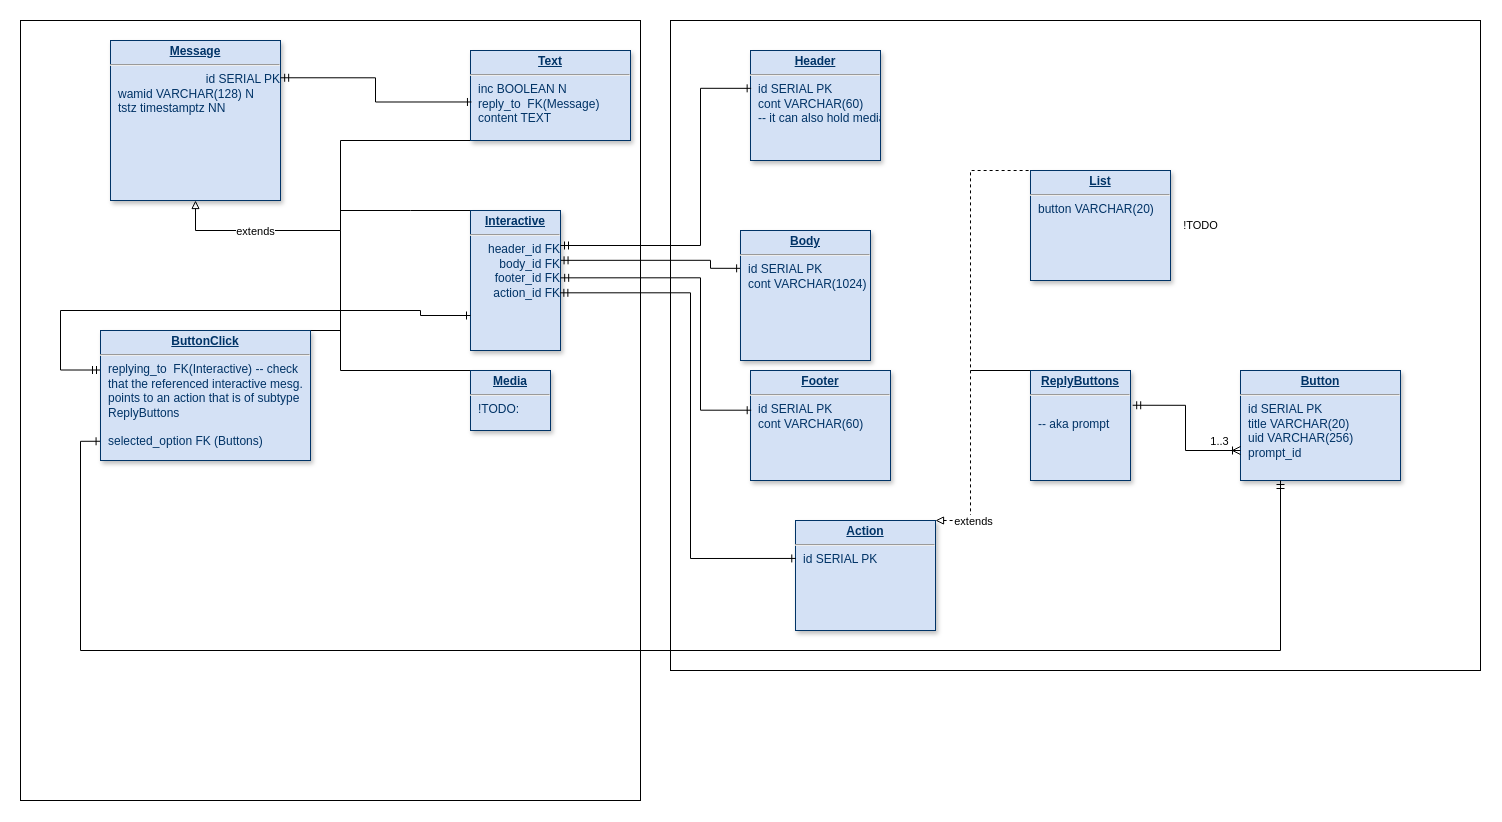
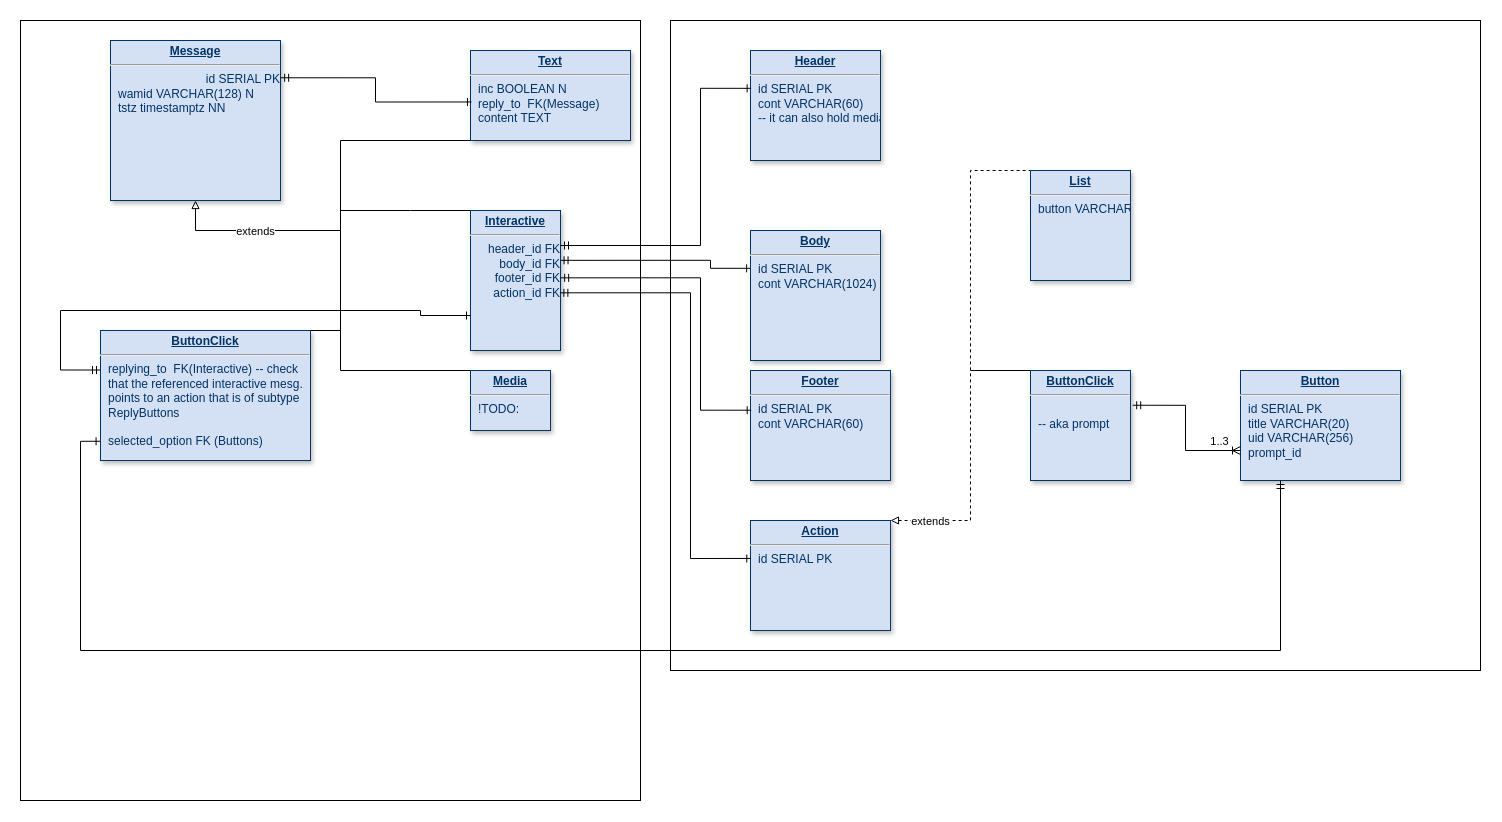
(1101, 226) -> (1081, 226)
(1201, 226) -> none
(806, 296) -> (816, 296)
(1071, 385) -> (1071, 385)
(866, 576) -> (821, 576)
